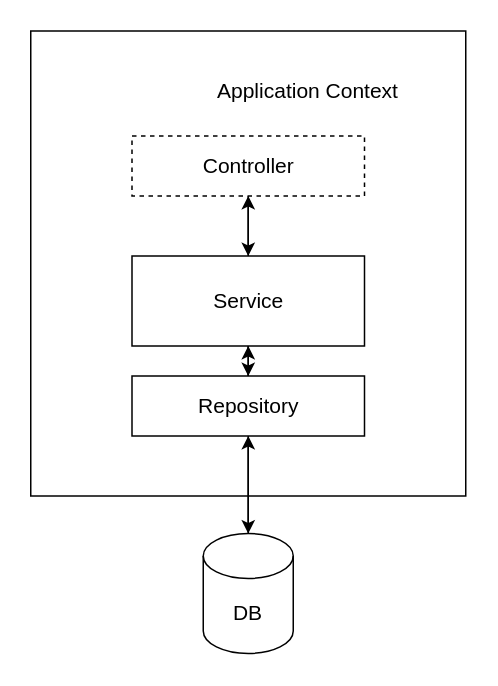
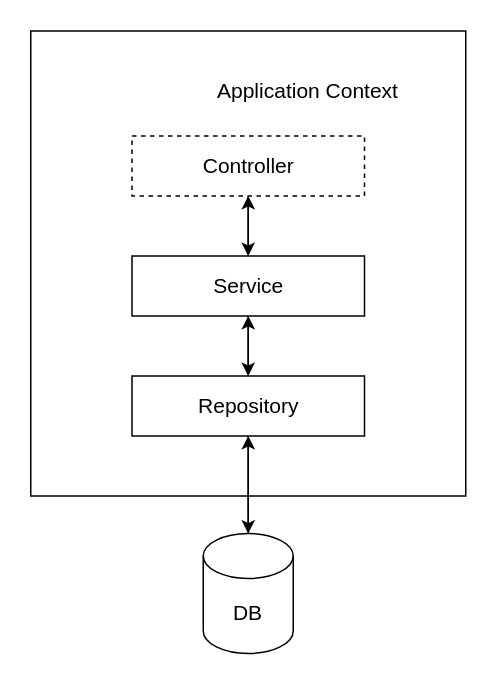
(248, 301) -> (248, 286)
